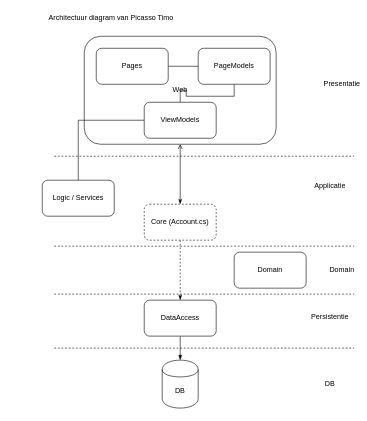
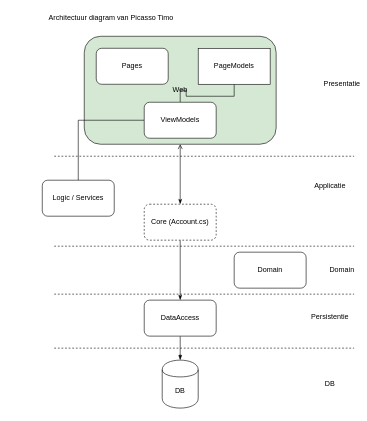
(183, 66) -> none
(234, 66) -> (234, 66)
(180, 90) -> (180, 90)
(180, 266) -> (180, 266)
